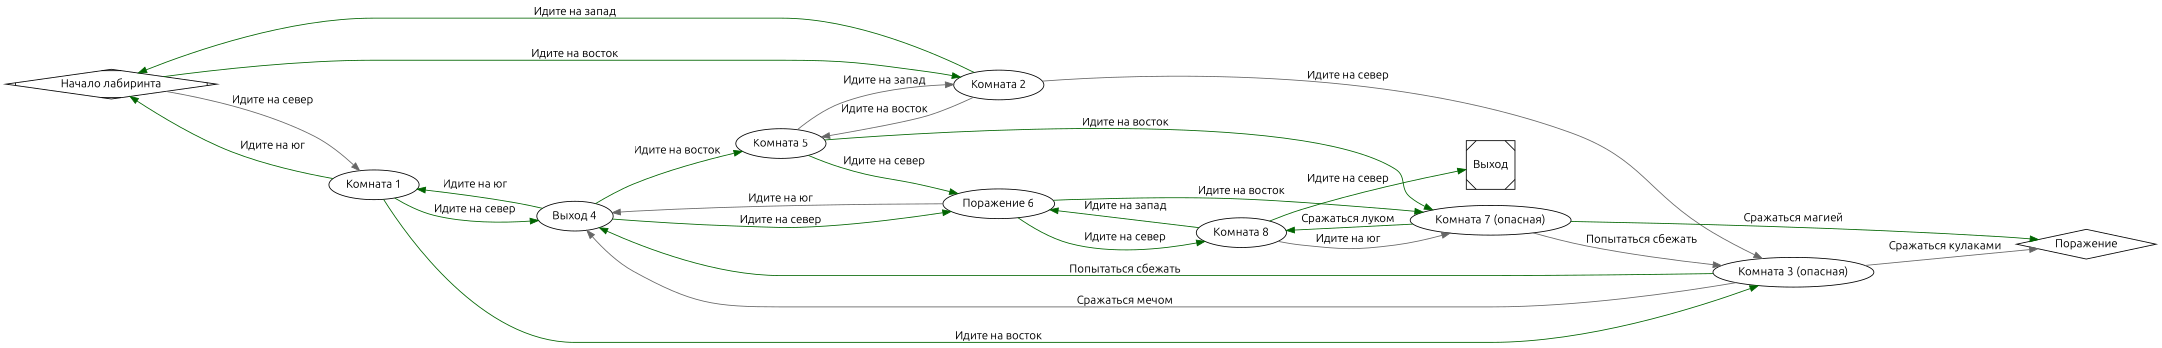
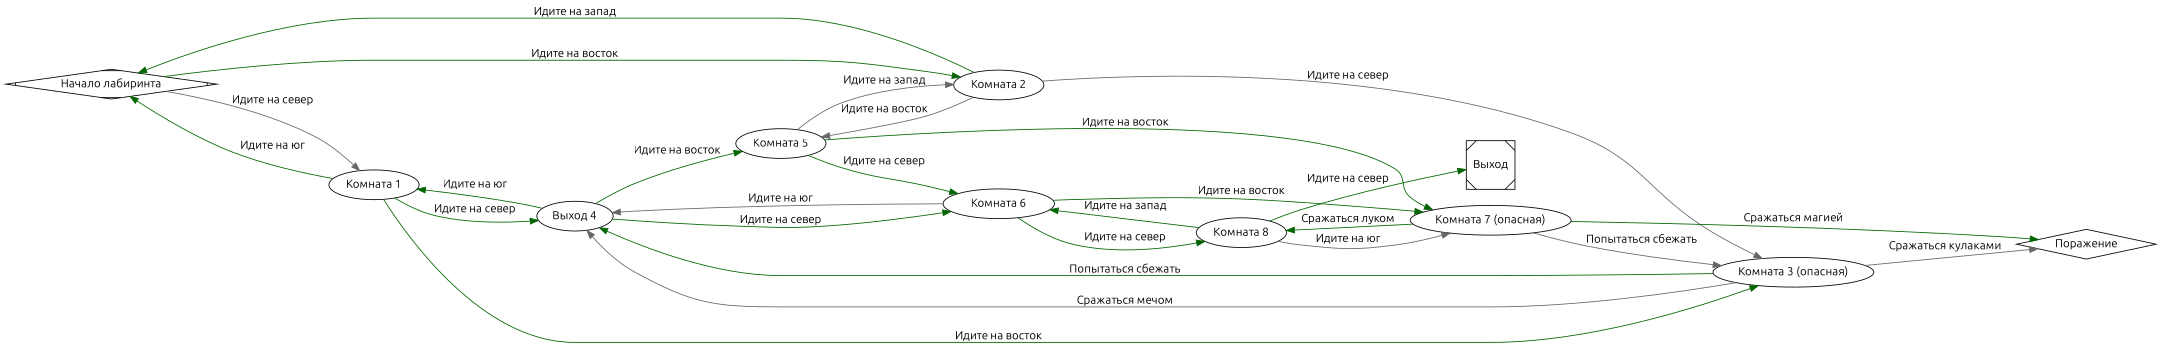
(999, 204) -> (999, 204)
